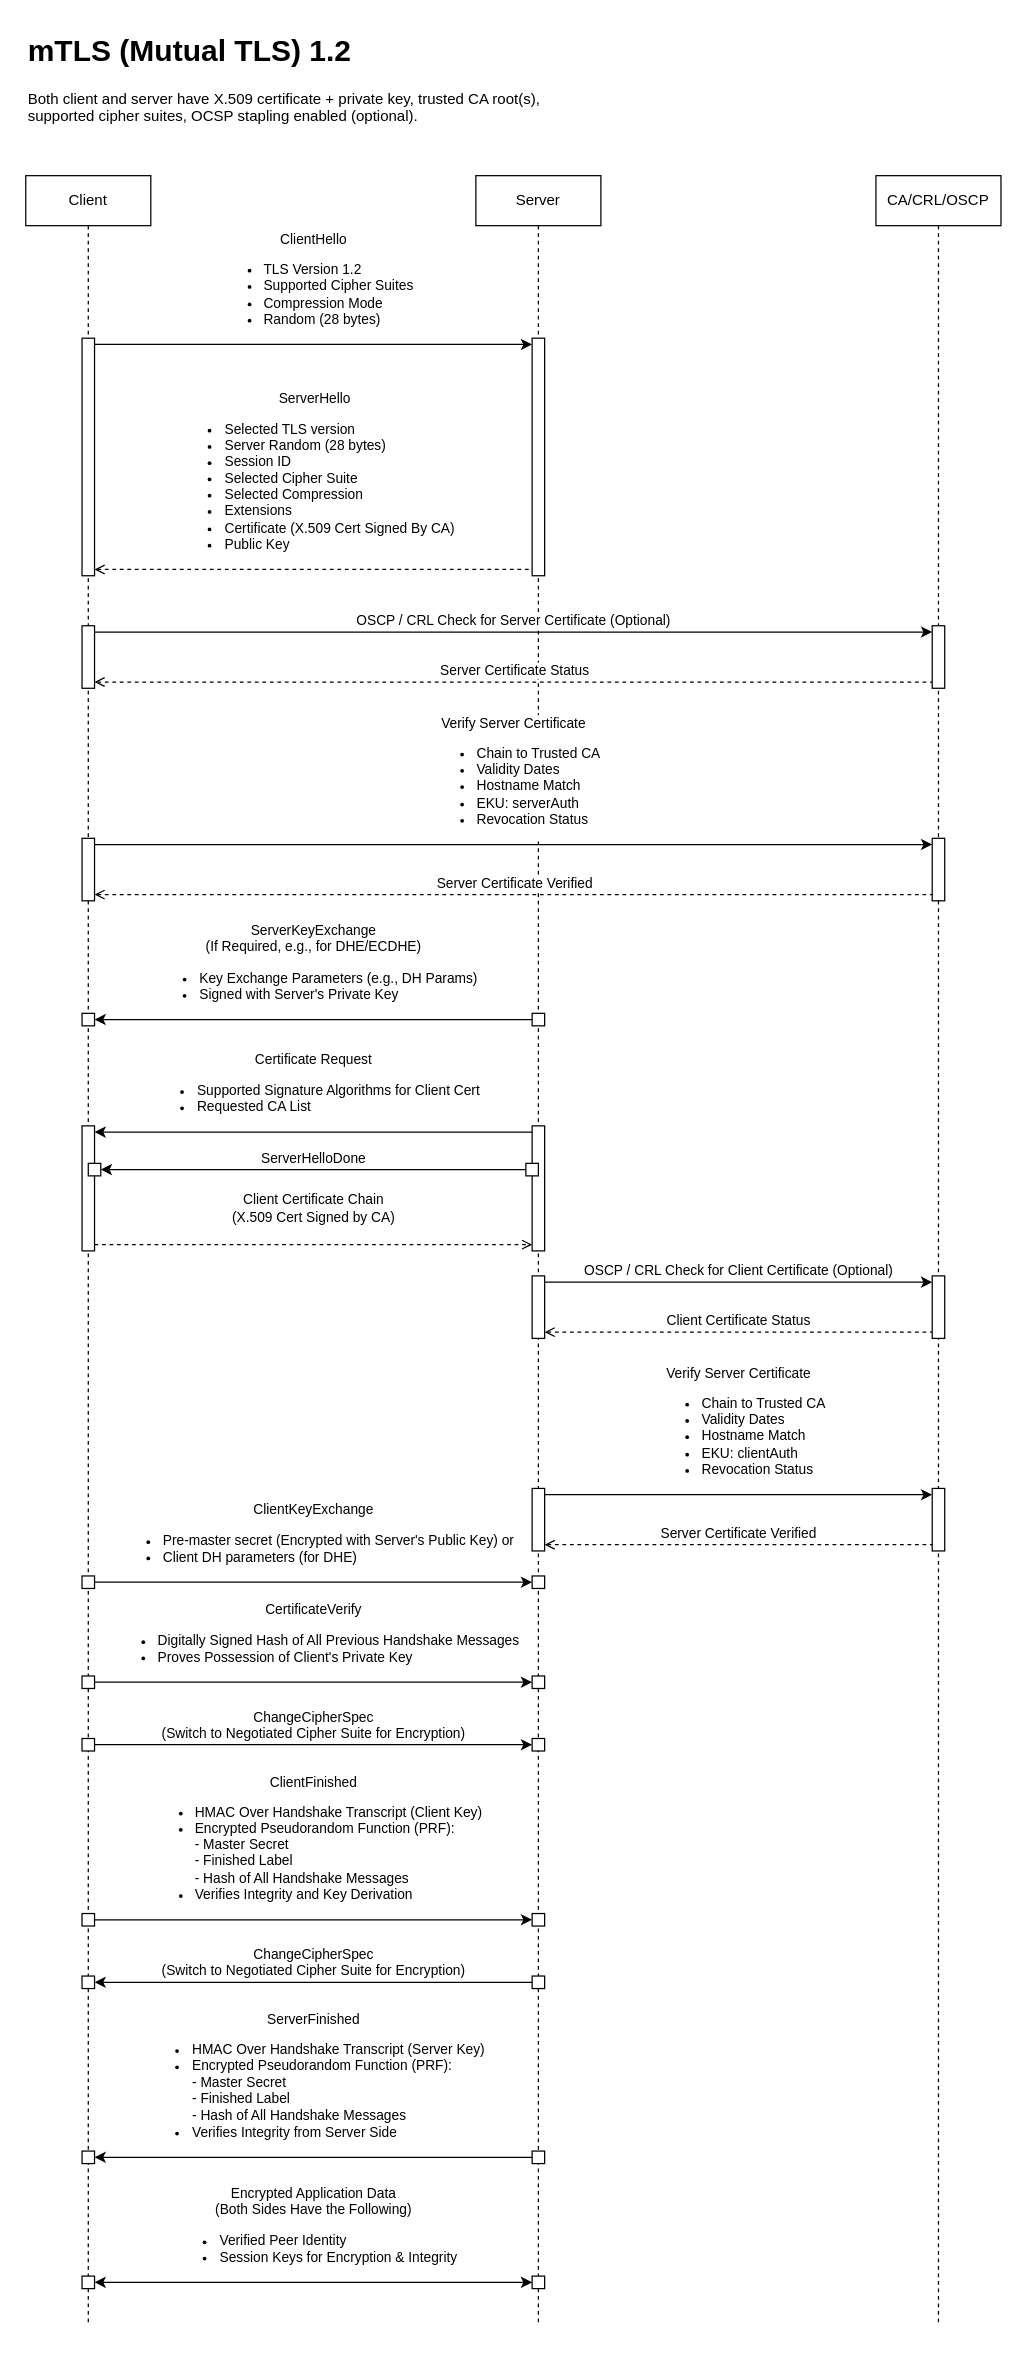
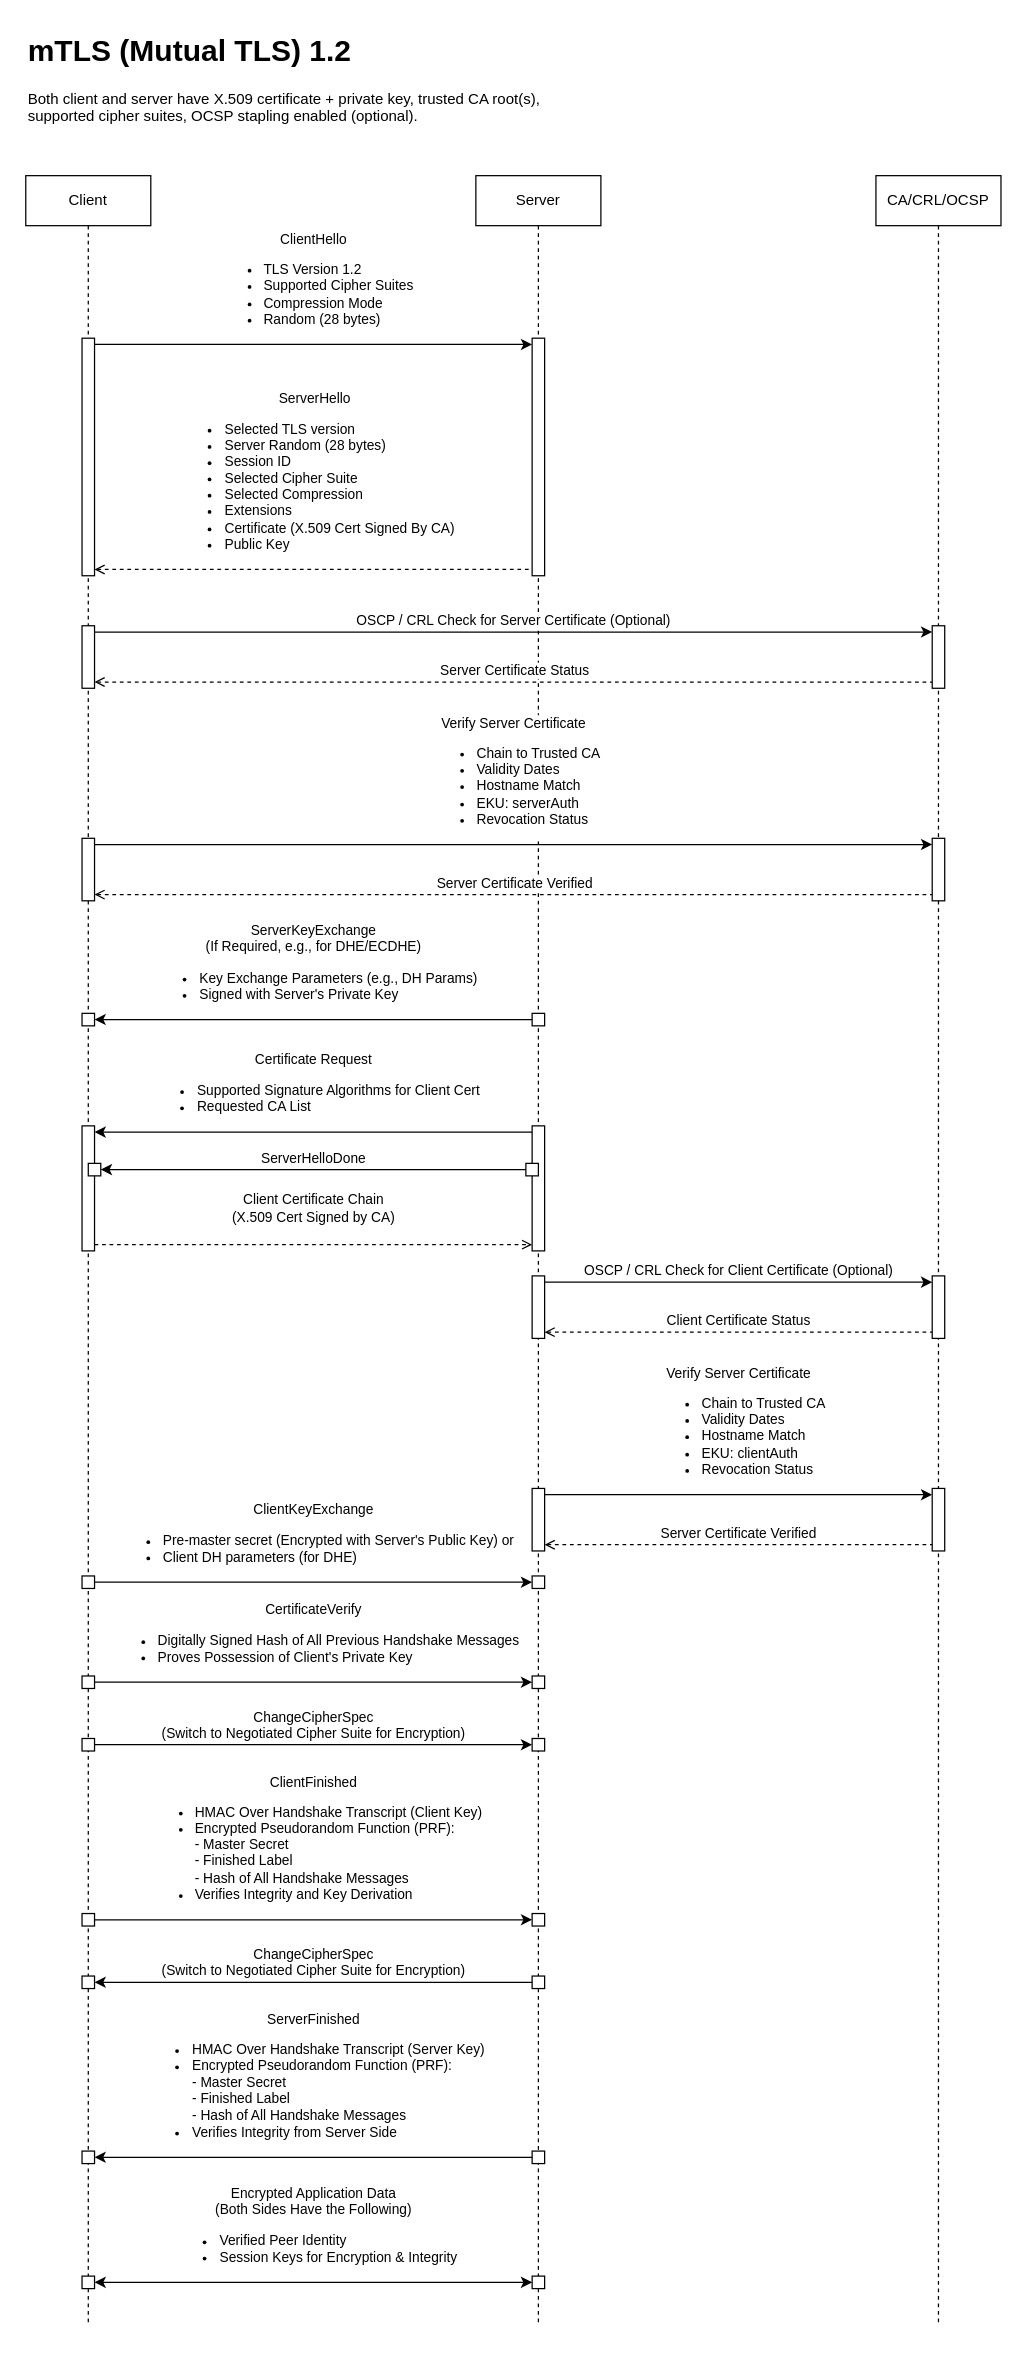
(938, 201) -> (938, 201)
